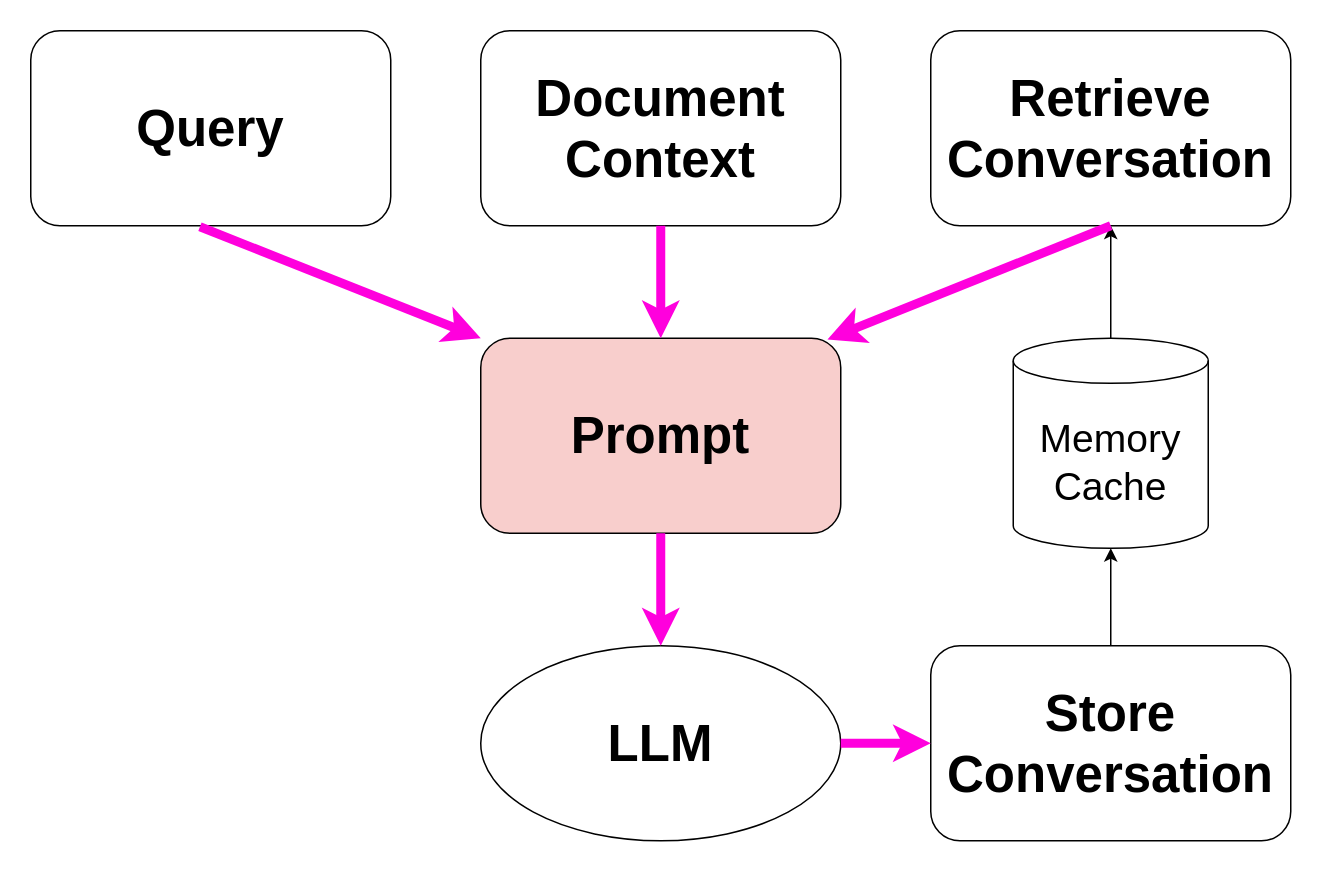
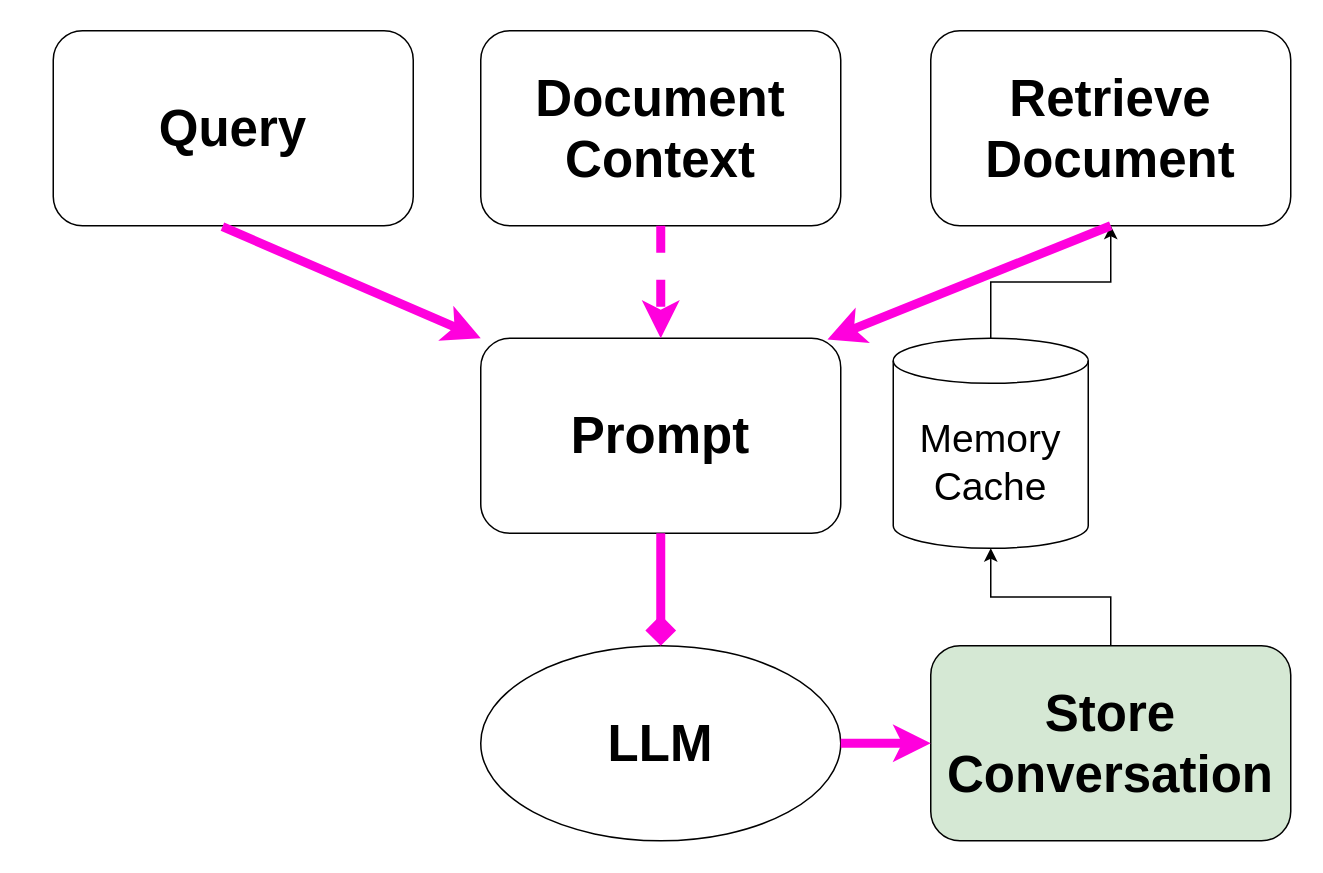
(211, 128) -> (233, 128)
(1111, 128) -> (1111, 128)
(661, 266) -> (661, 266)
(661, 436) -> (661, 436)
(1111, 443) -> (991, 443)
(661, 533) -> (661, 533)
(1111, 743) -> (1111, 743)
